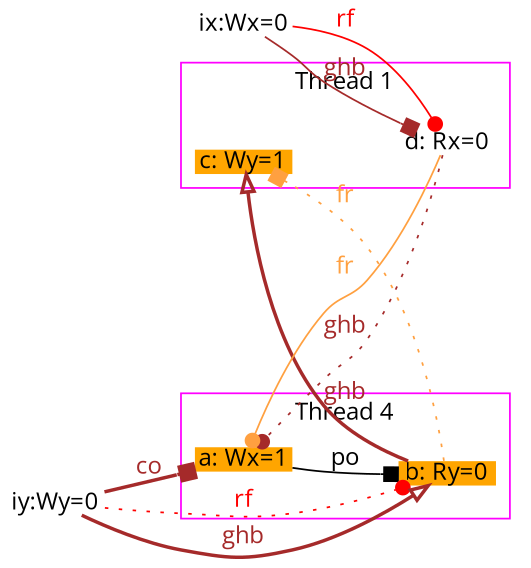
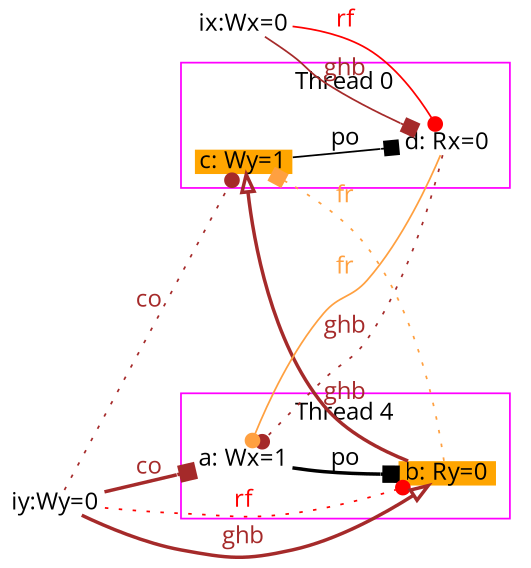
(345, 83) -> (345, 83)
none -> (337, 153)
none -> (146, 338)
(244, 459) -> (244, 459)
(336, 473) -> (336, 473)
